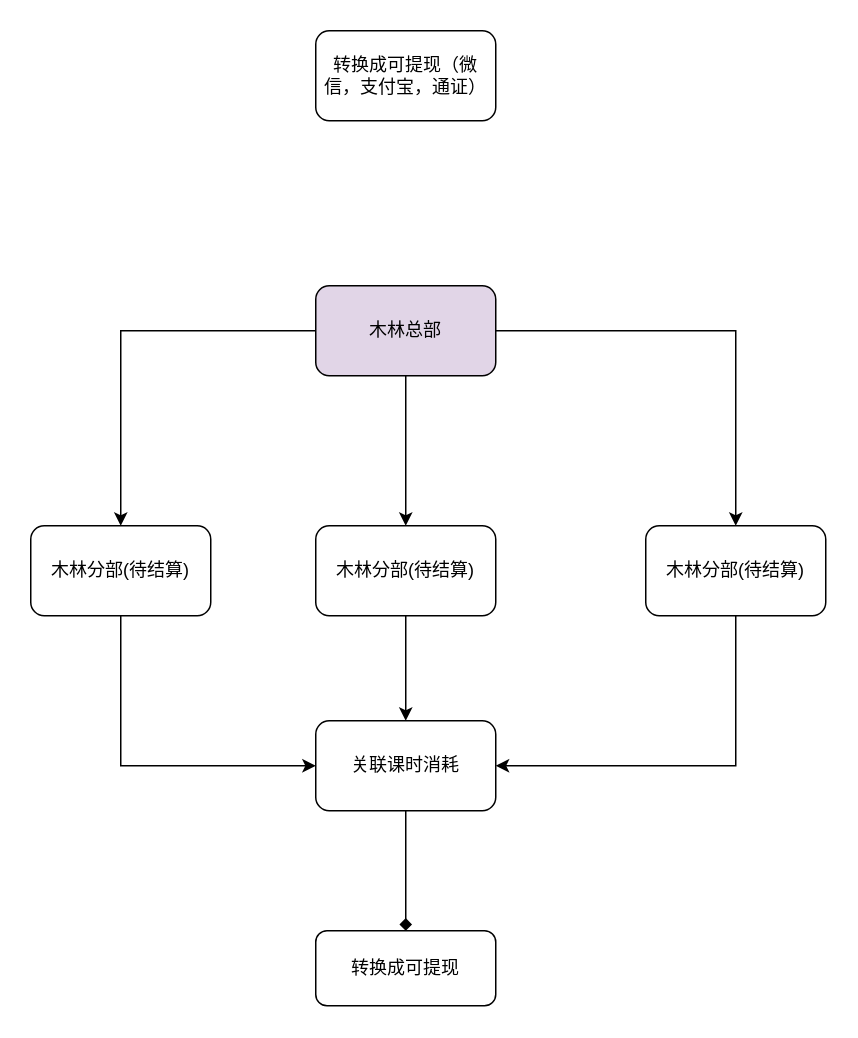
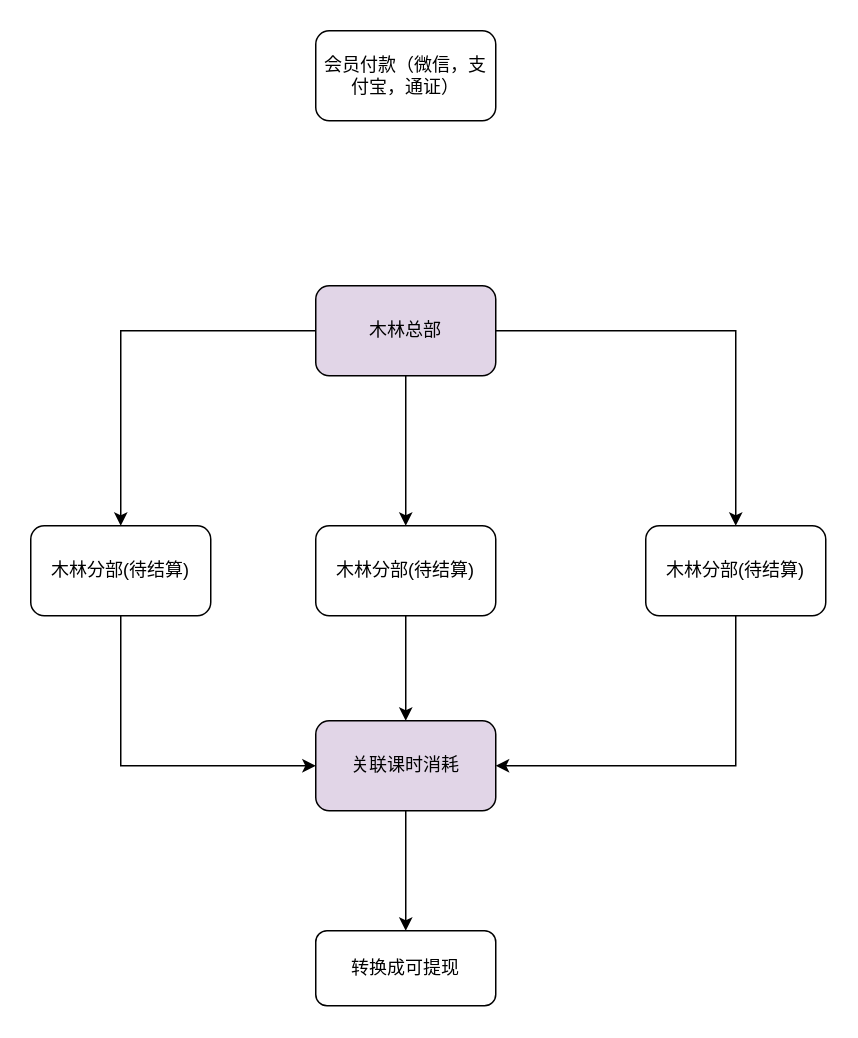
(406, 76) -> (406, 76)
(406, 766) -> (406, 766)
(406, 918) -> (406, 919)
